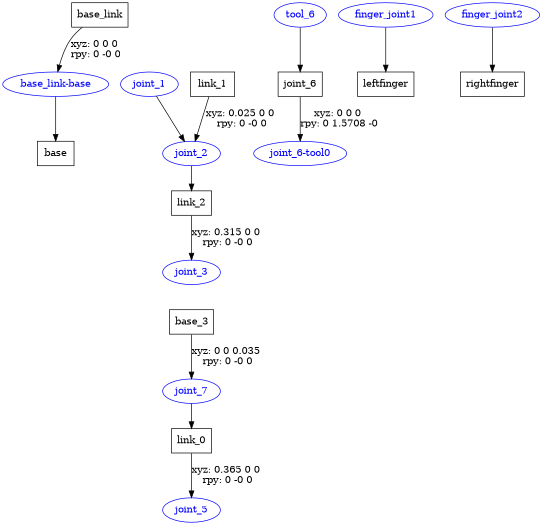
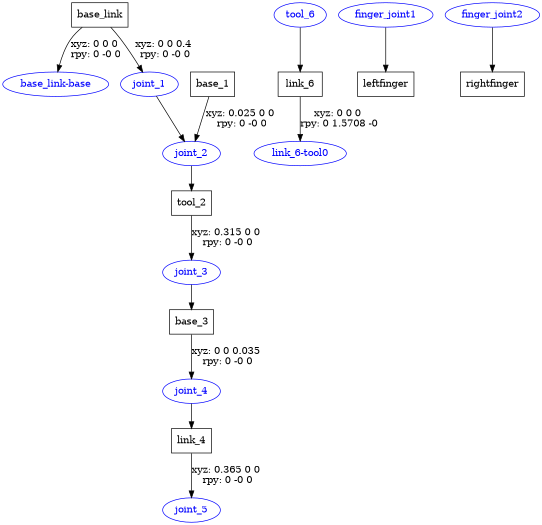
none -> (126, 46)
(213, 84) -> (213, 84)
(300, 84) -> (300, 84)
(56, 153) -> none
(300, 153) -> (300, 153)
(192, 203) -> (192, 203)
none -> (192, 294)
(192, 391) -> (192, 391)
(192, 441) -> (192, 441)
